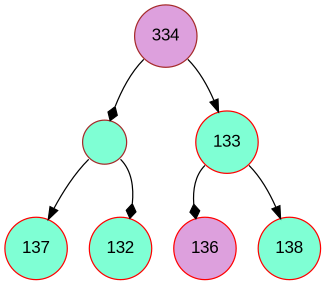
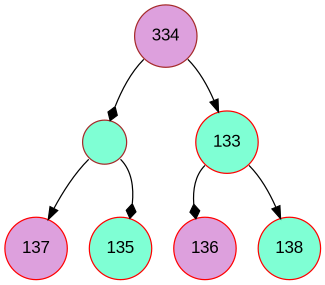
(36, 248) -> (36, 248)
(121, 248) -> (121, 248)
